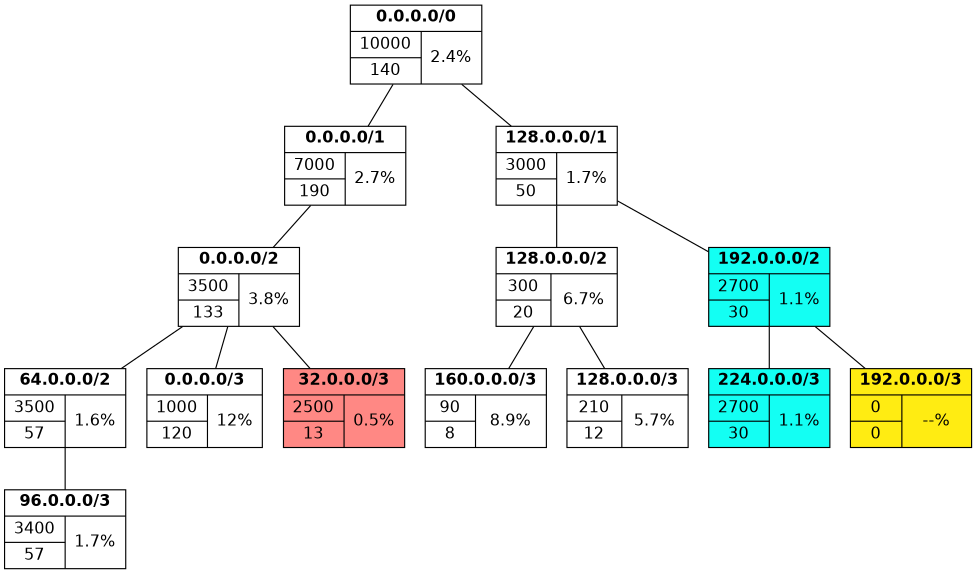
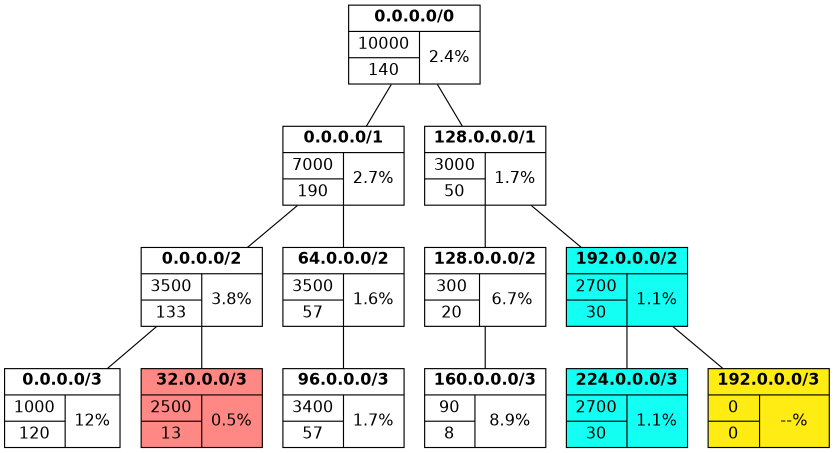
(152, 348) -> (343, 226)
(628, 408) -> none
